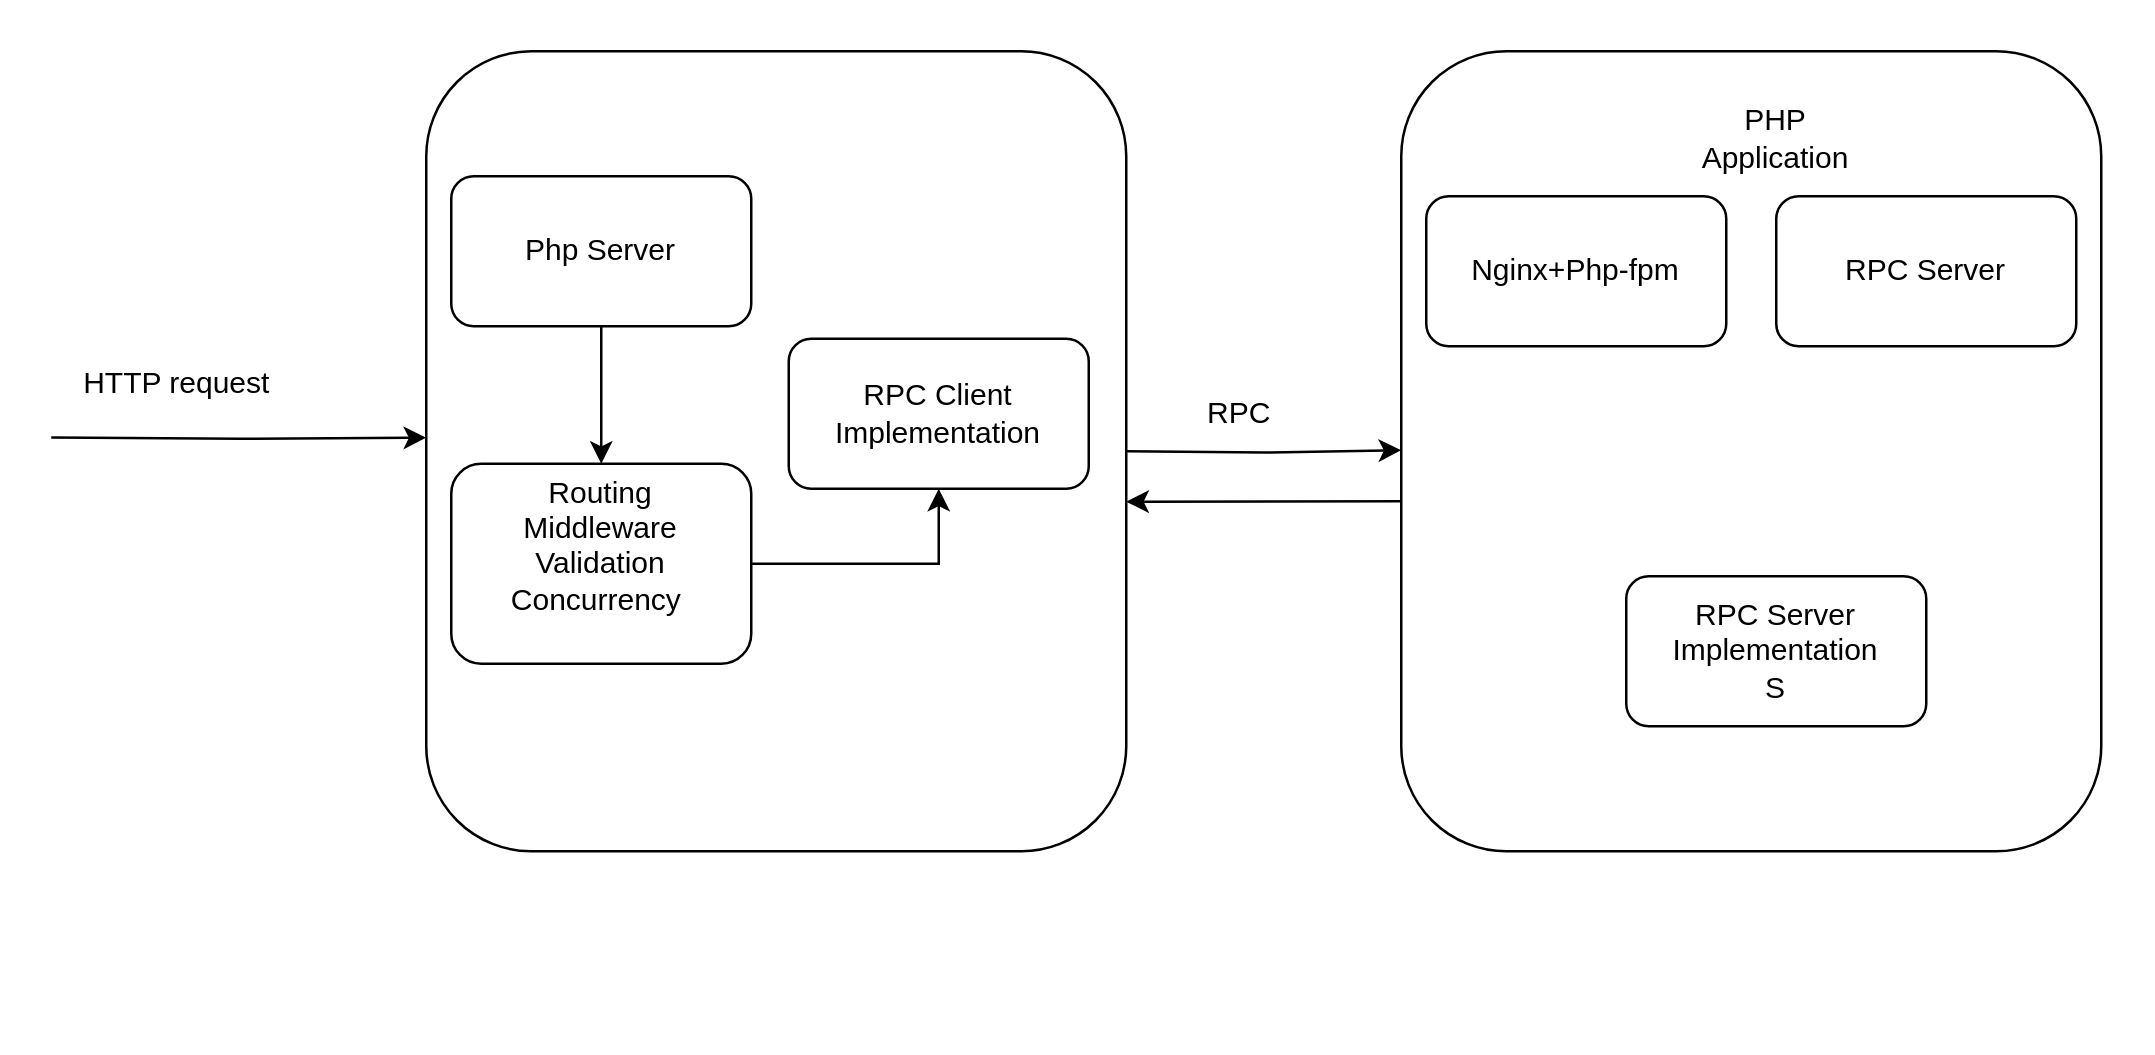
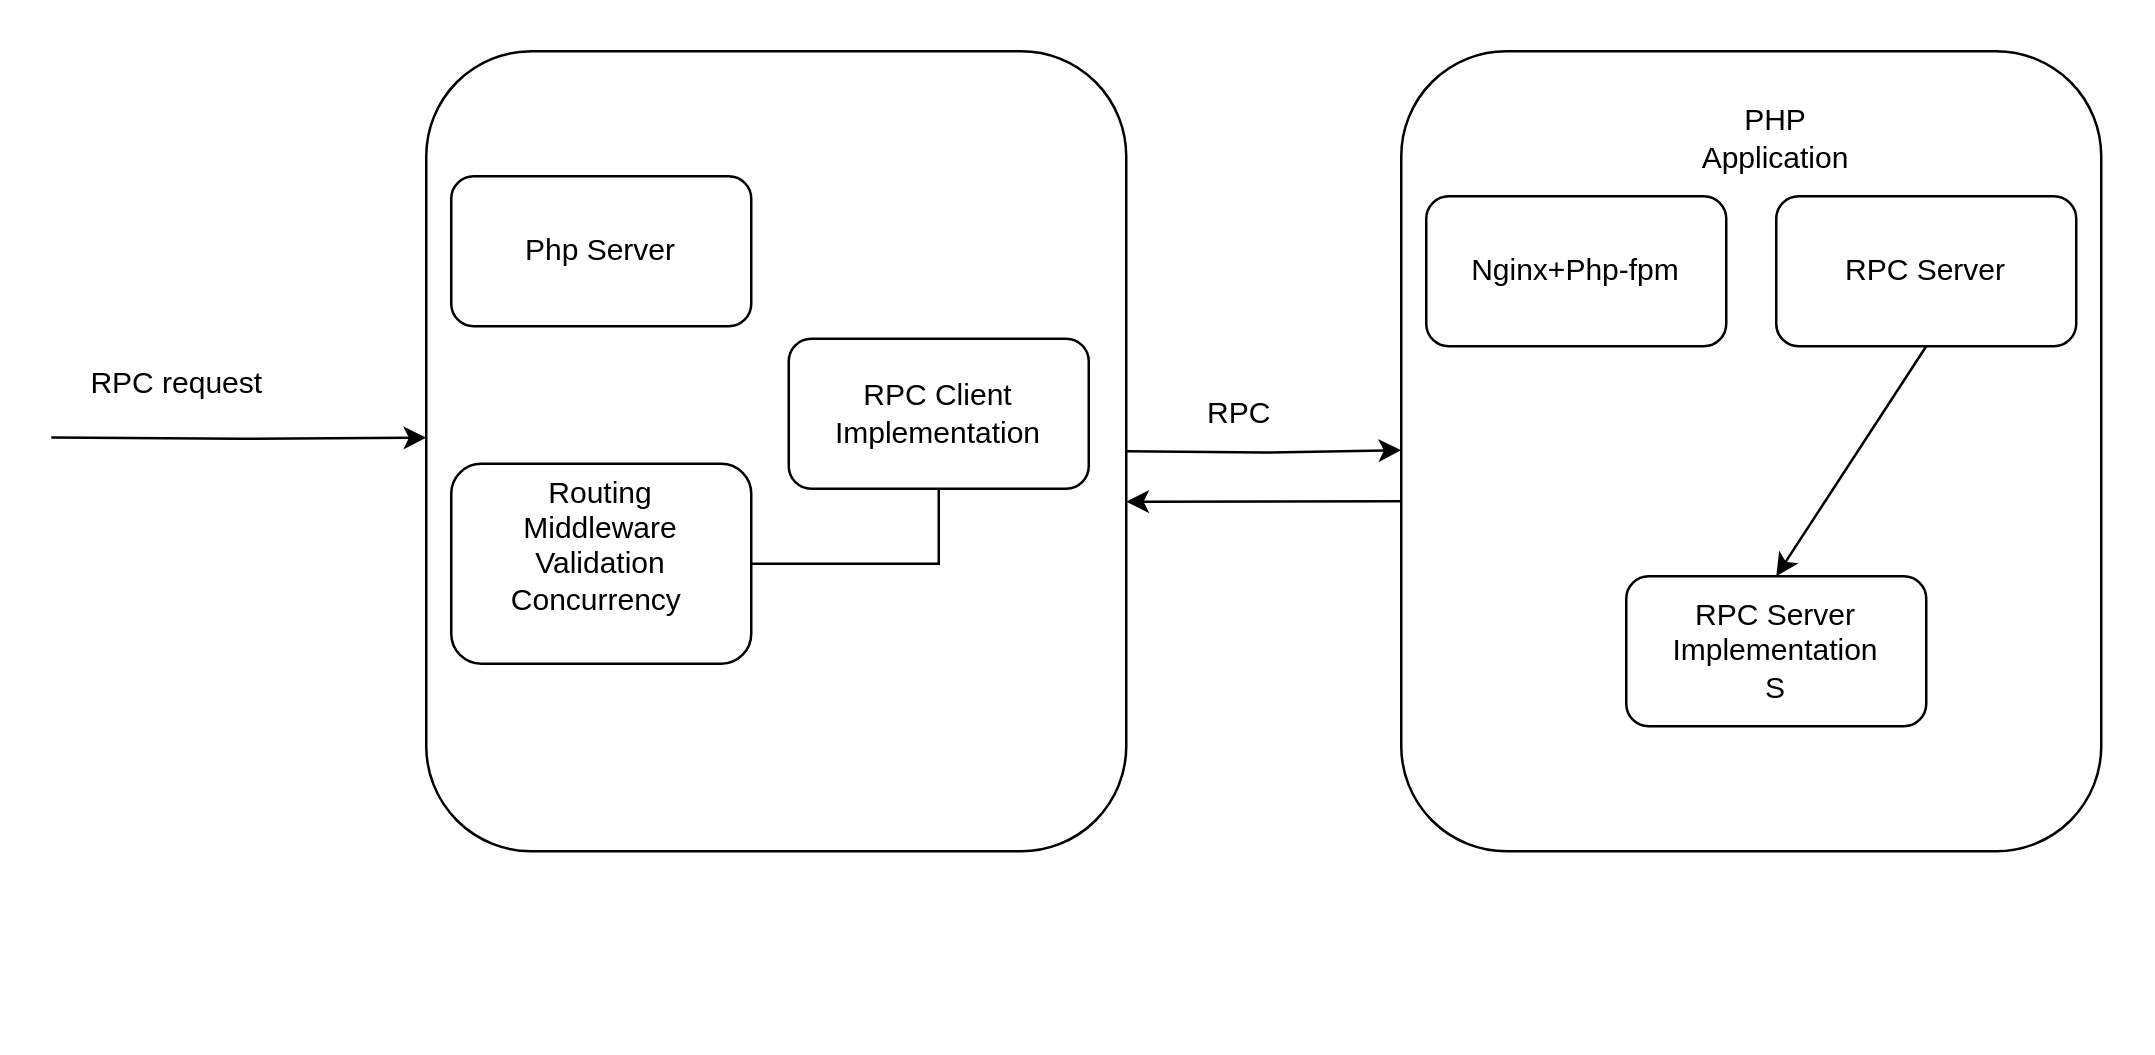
(178, 384) -> (178, 384)
(601, 387) -> none
none -> (1856, 455)
(939, 507) -> (939, 499)
